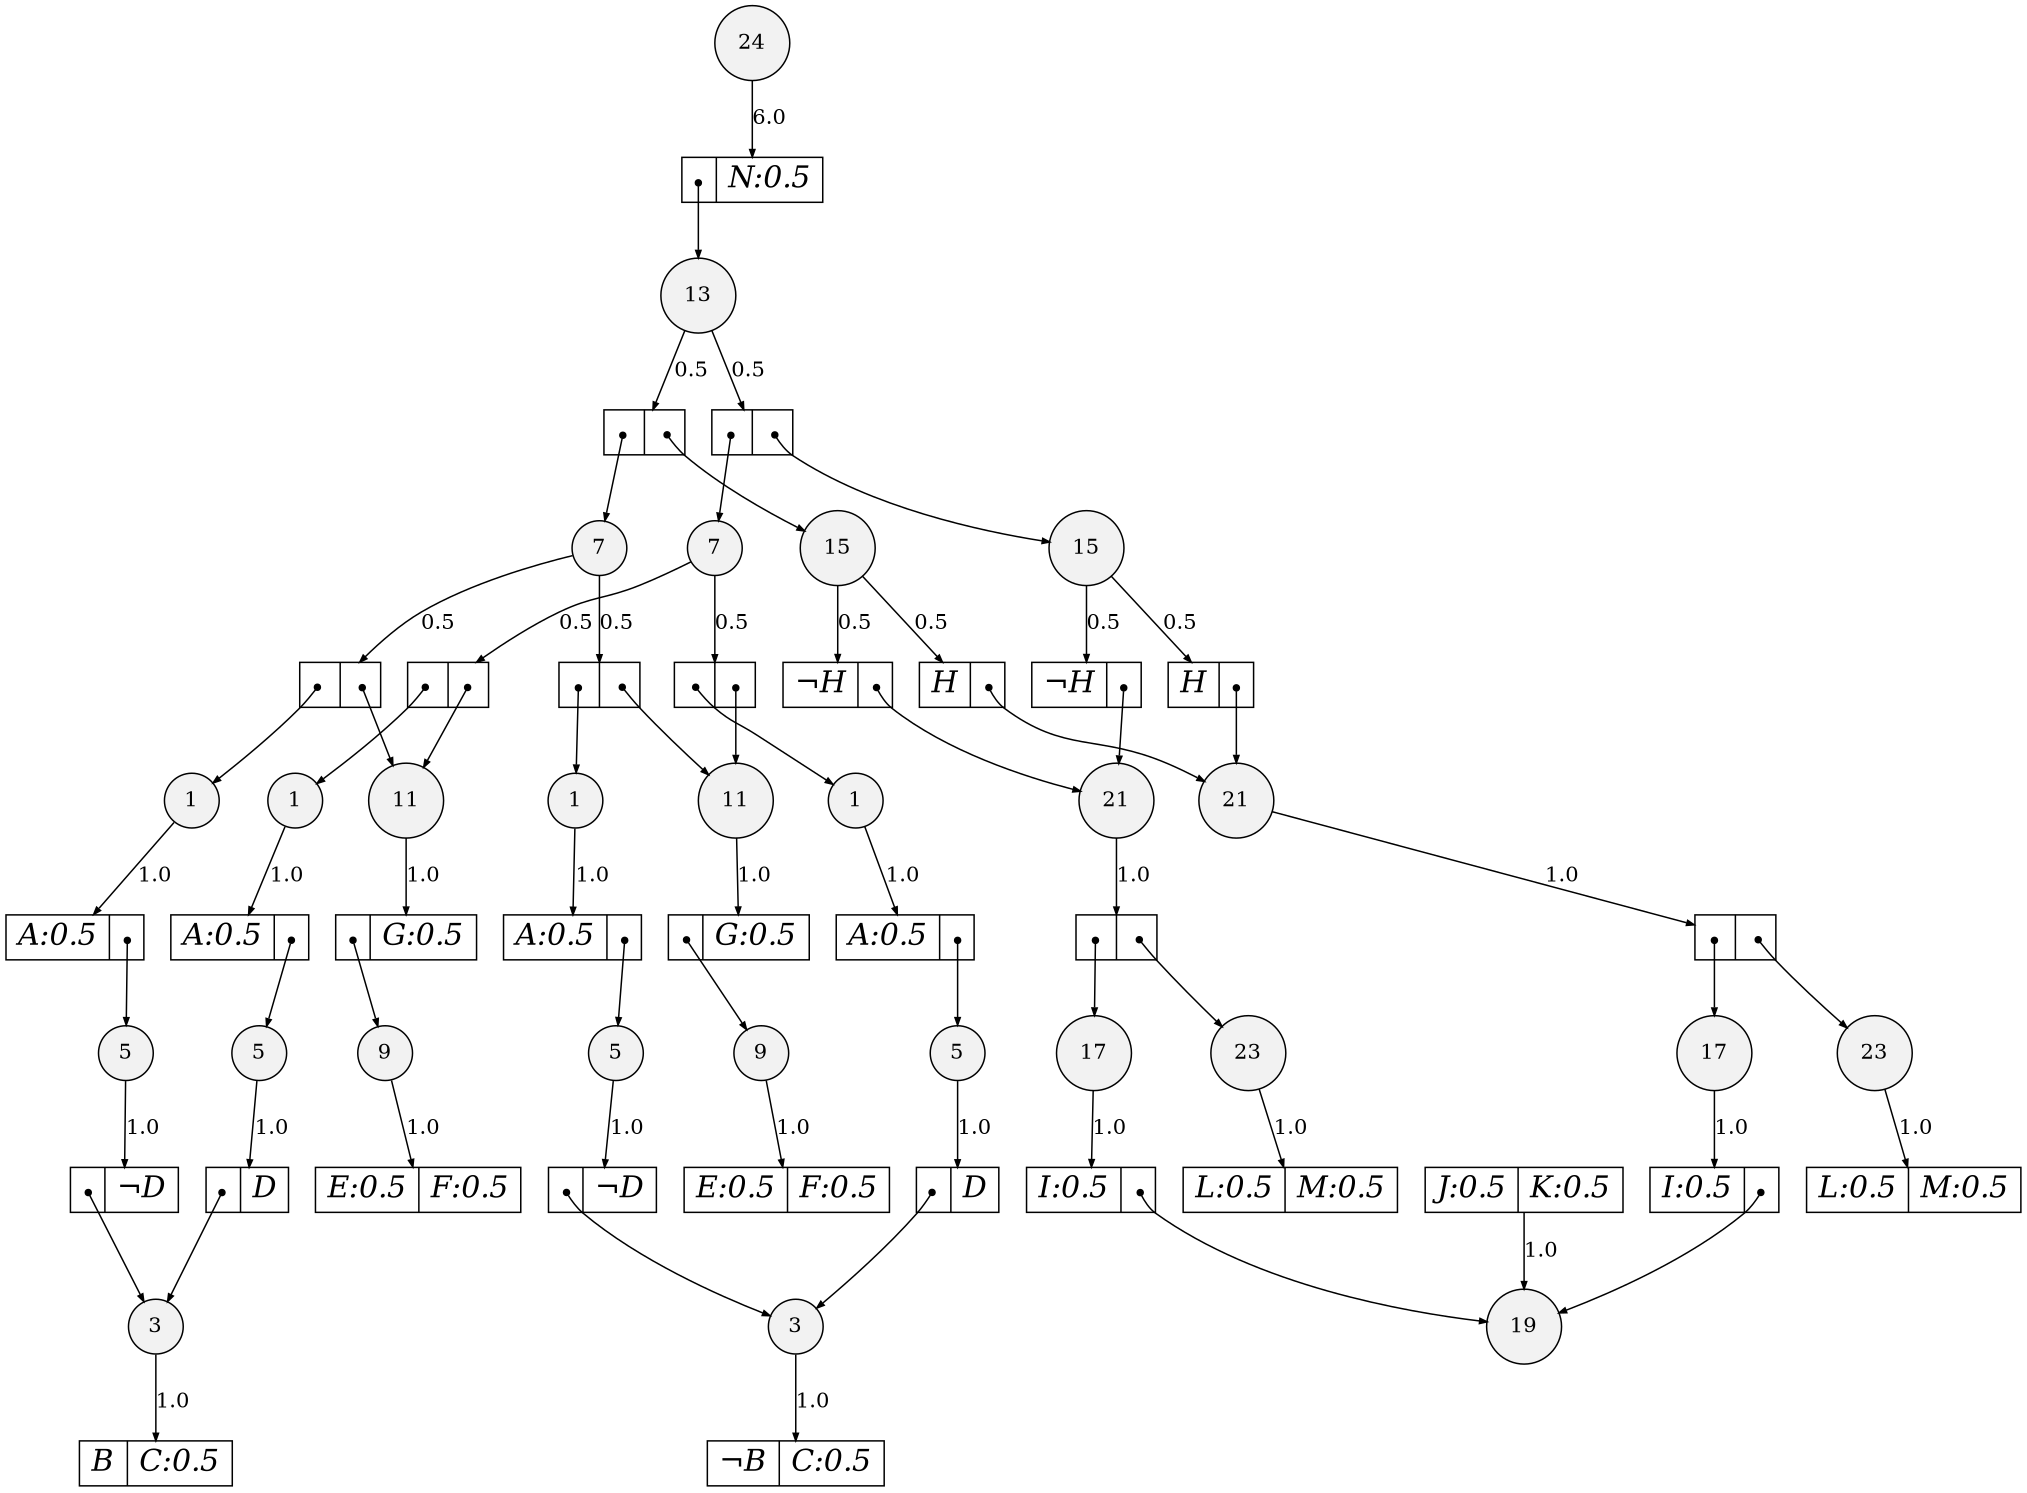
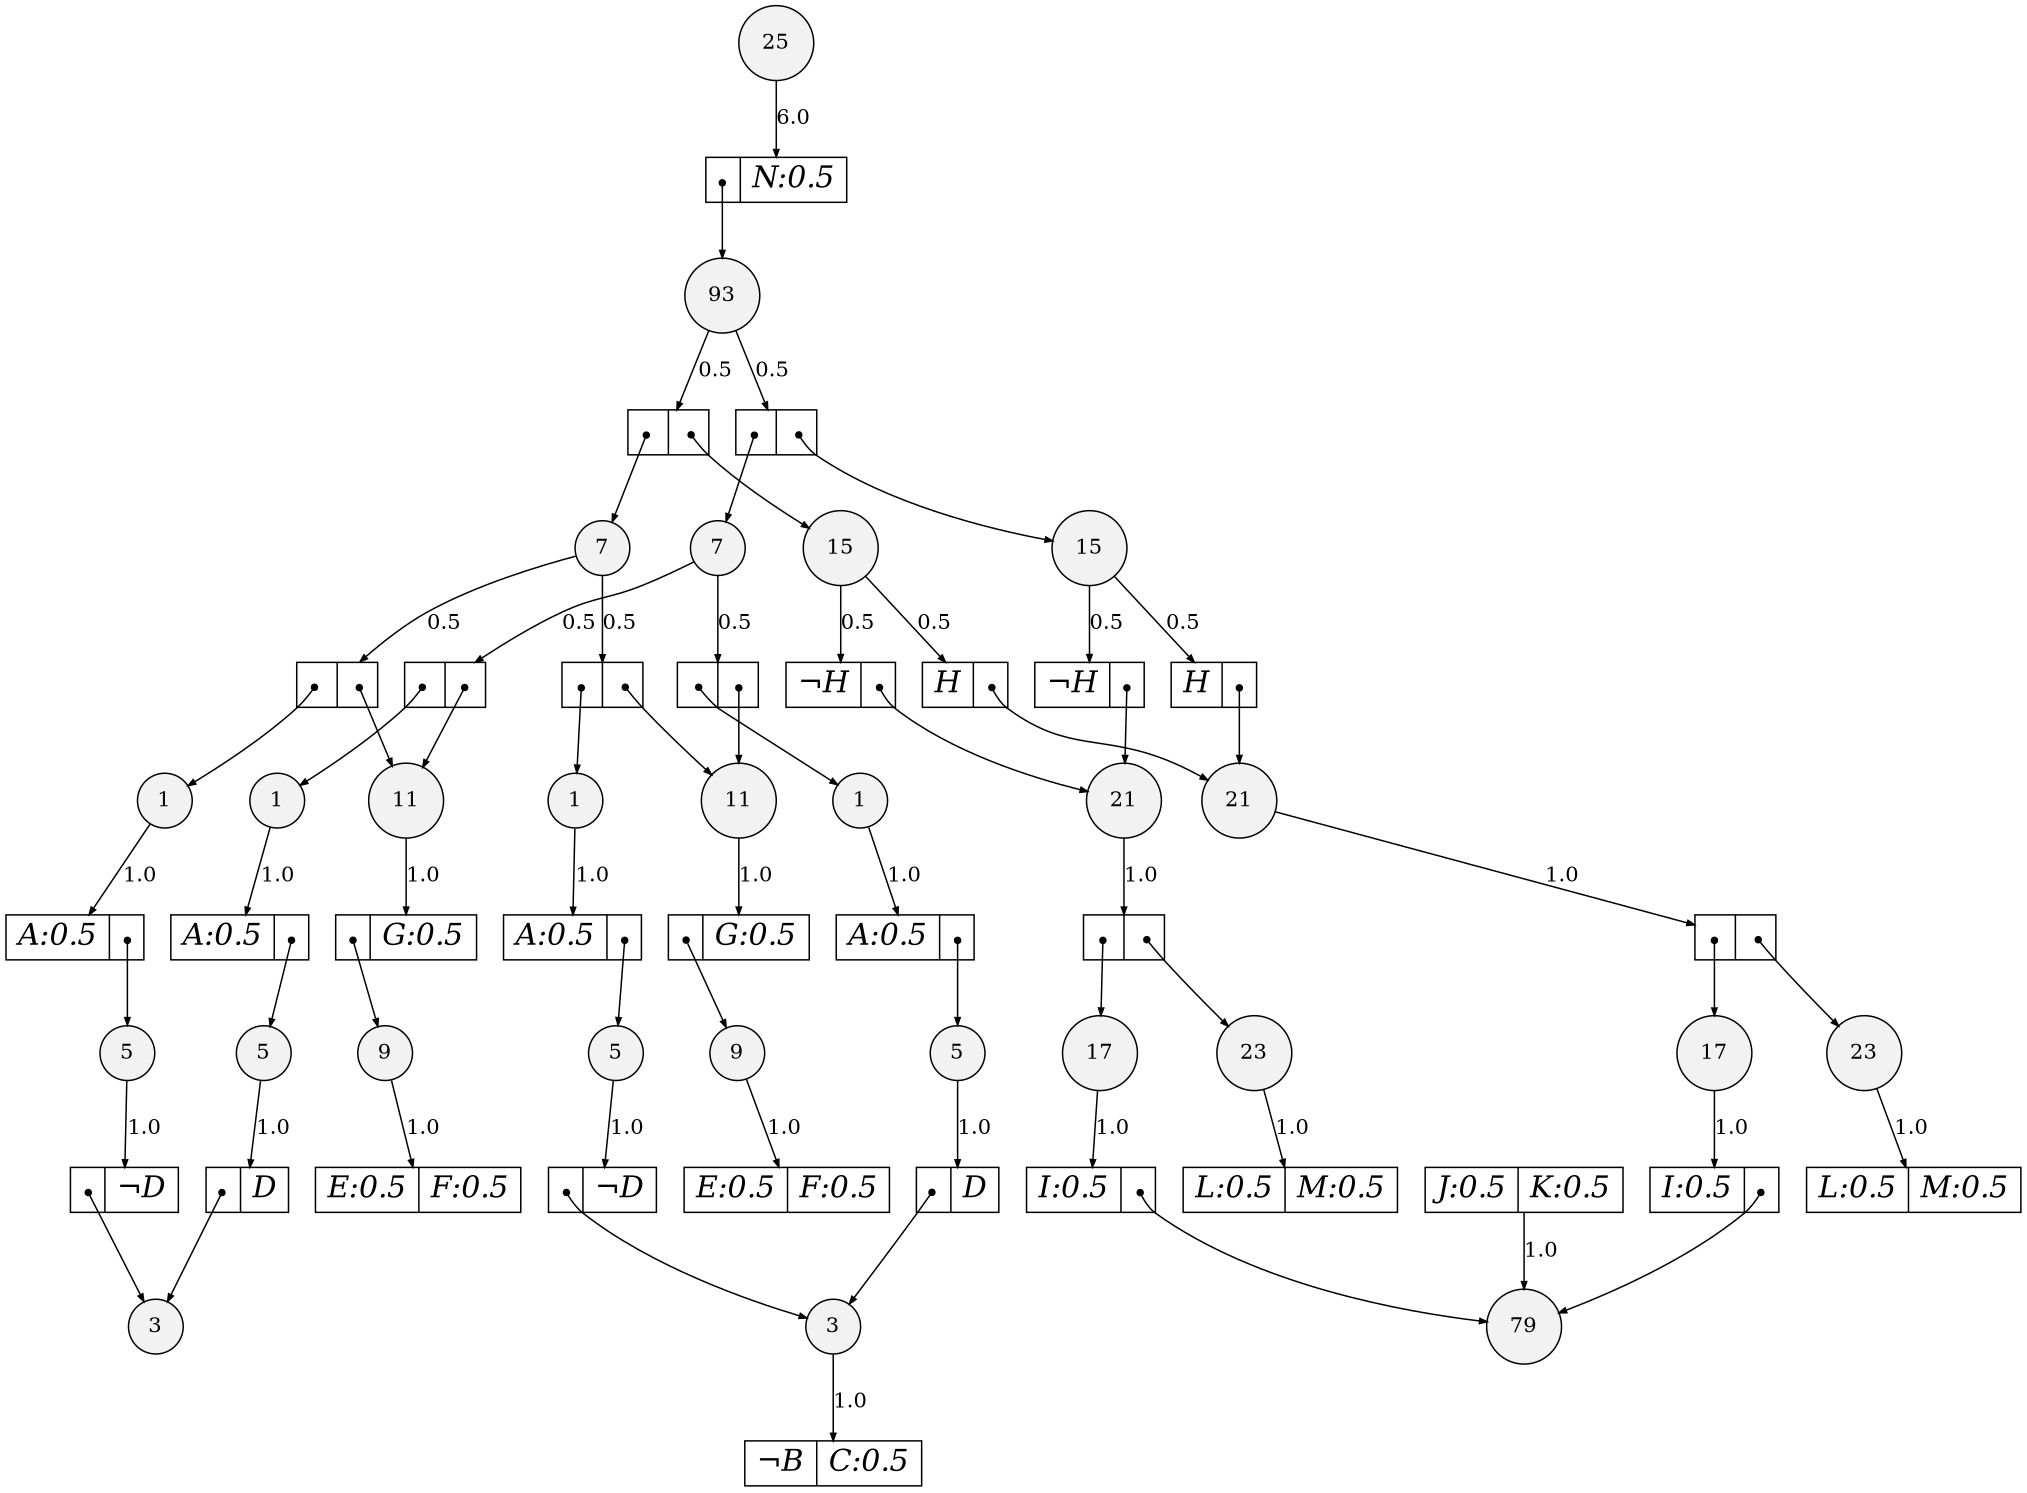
(752, 43) -> (776, 43)
(698, 296) -> (722, 296)
(1524, 1327) -> (1524, 1327)
(156, 1463) -> none
